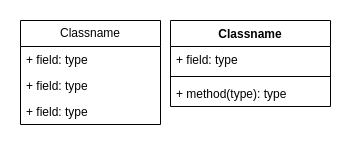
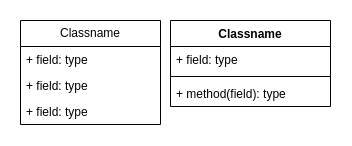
(239, 95) -> (239, 95)
